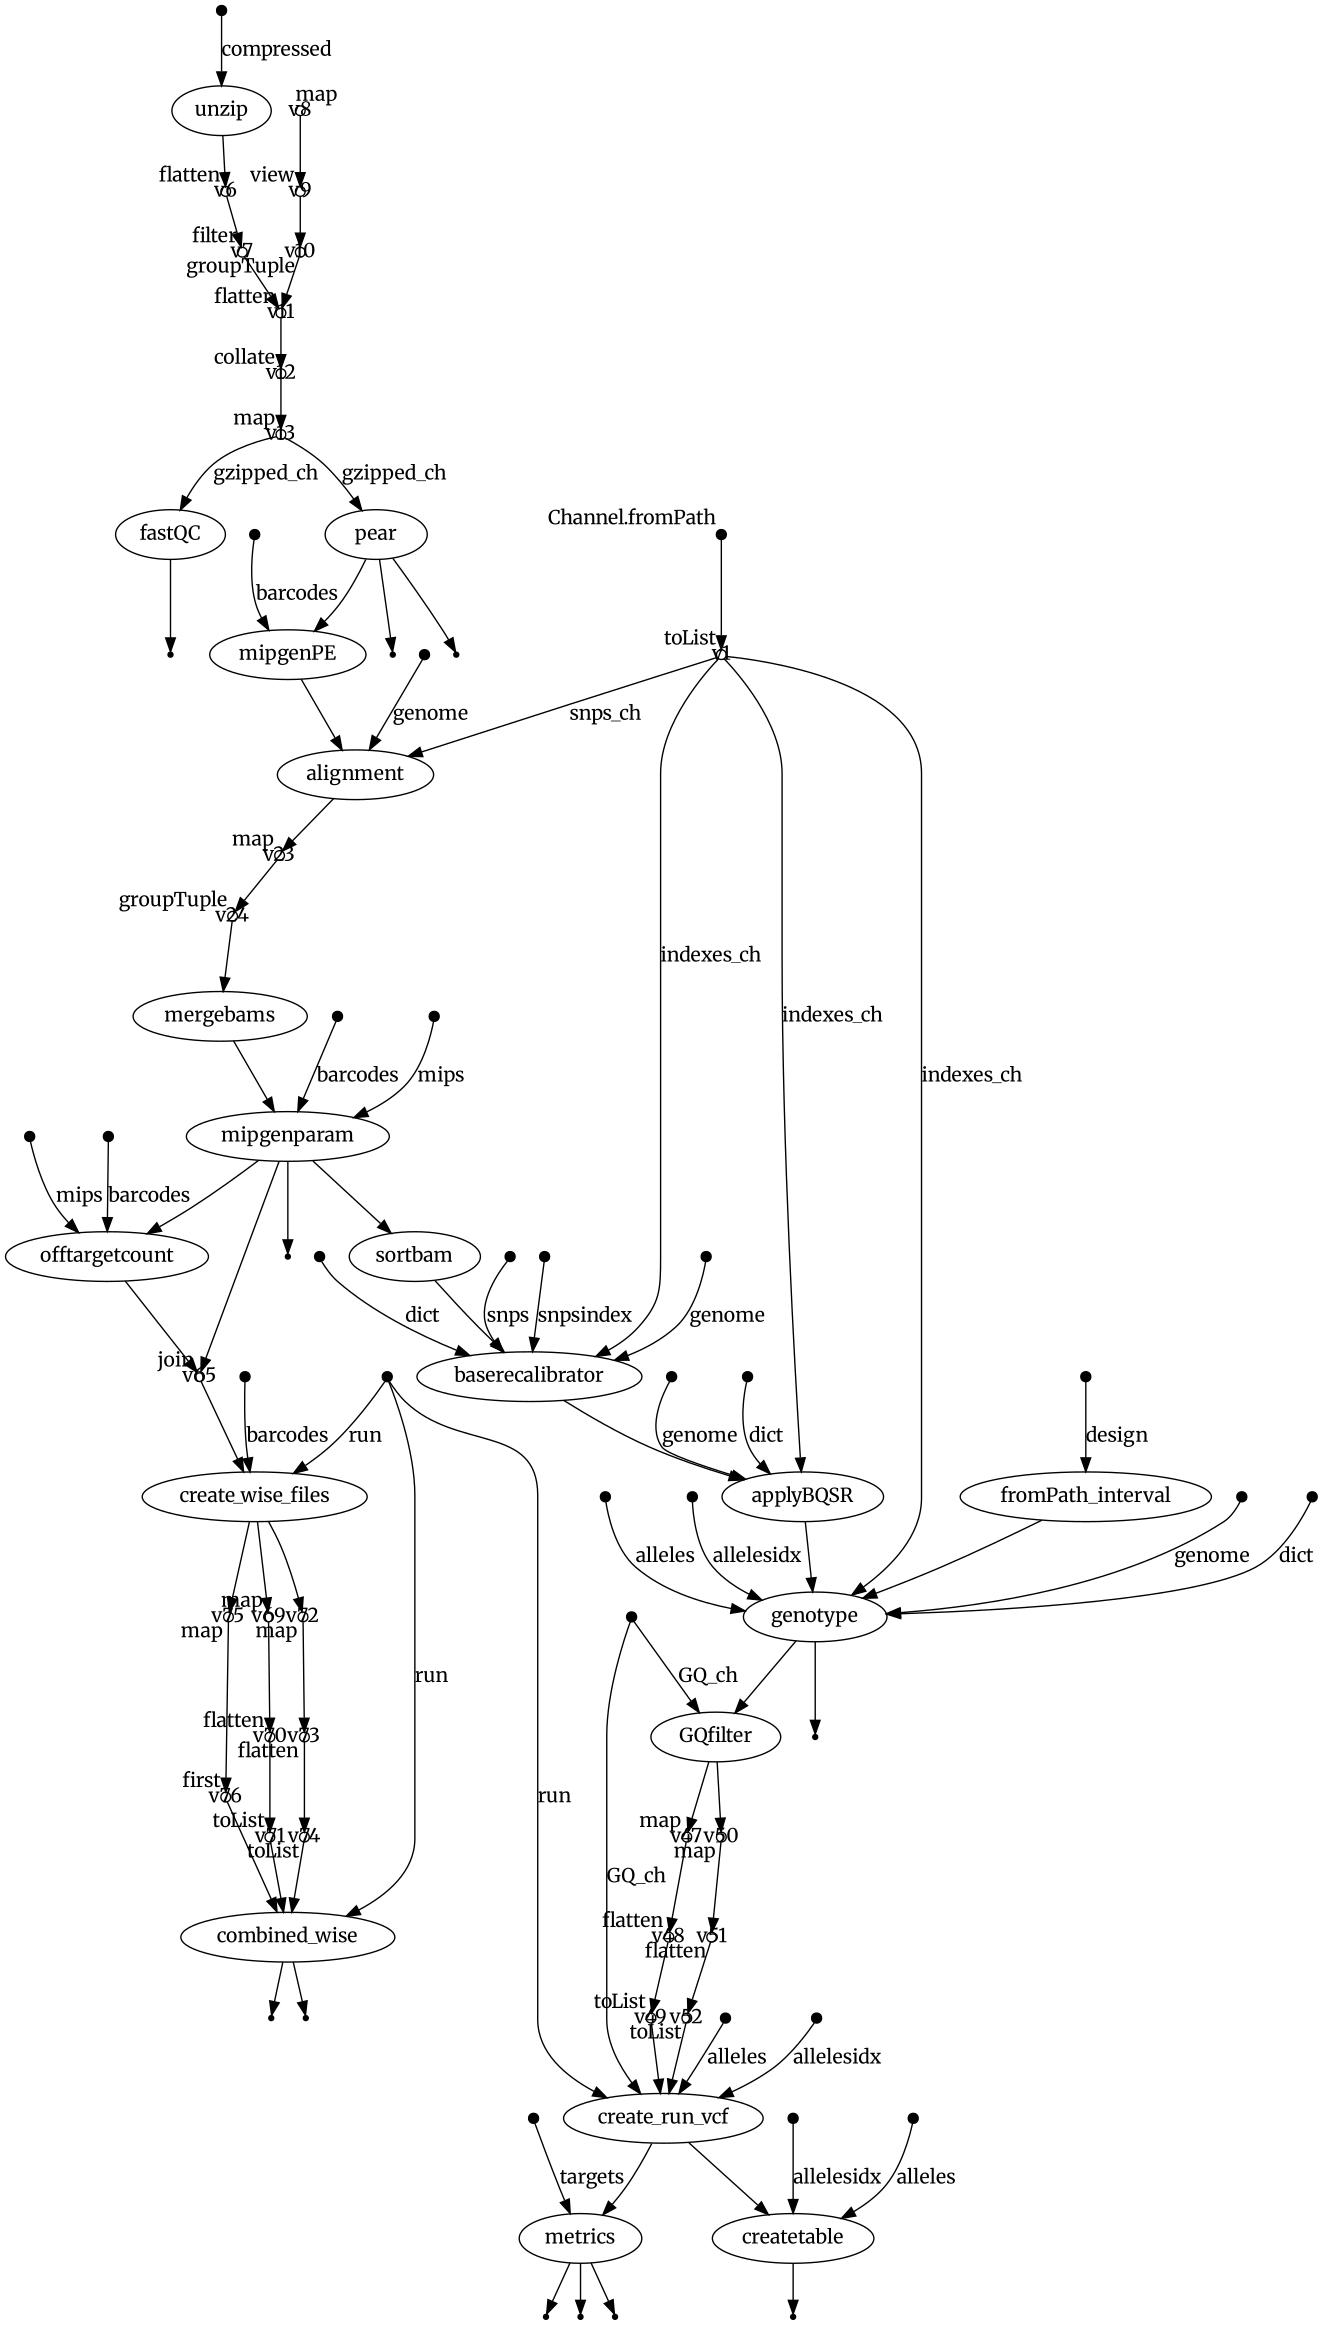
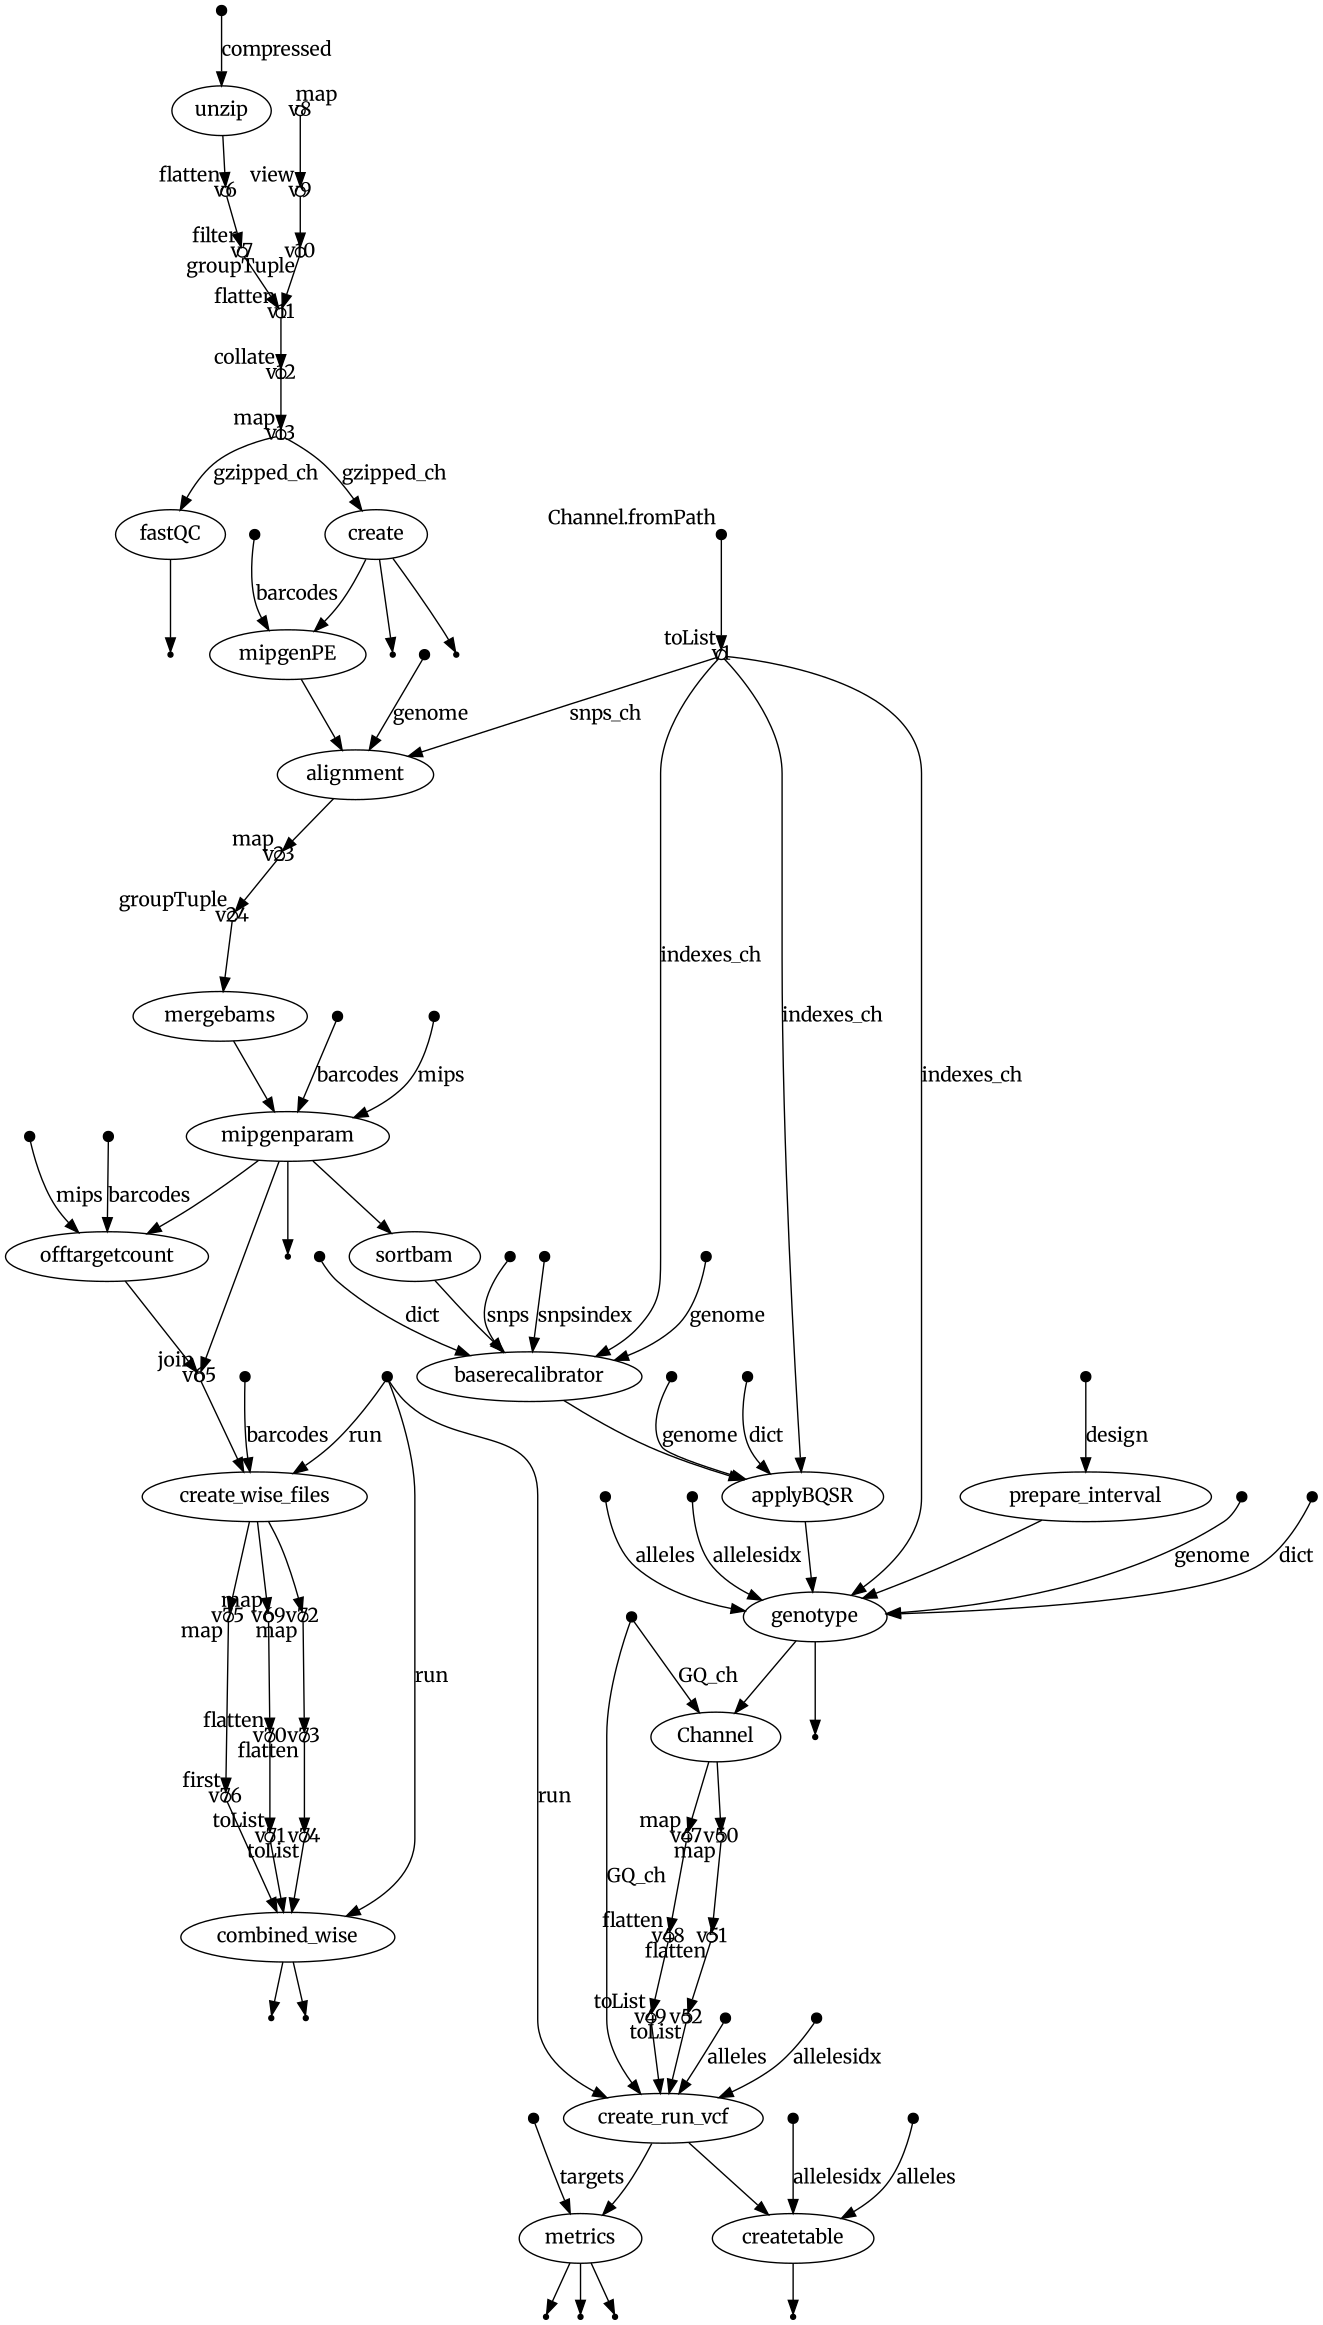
(376, 535) -> (376, 535)
(1086, 1497) -> (1086, 1497)
(716, 1737) -> (716, 1737)
